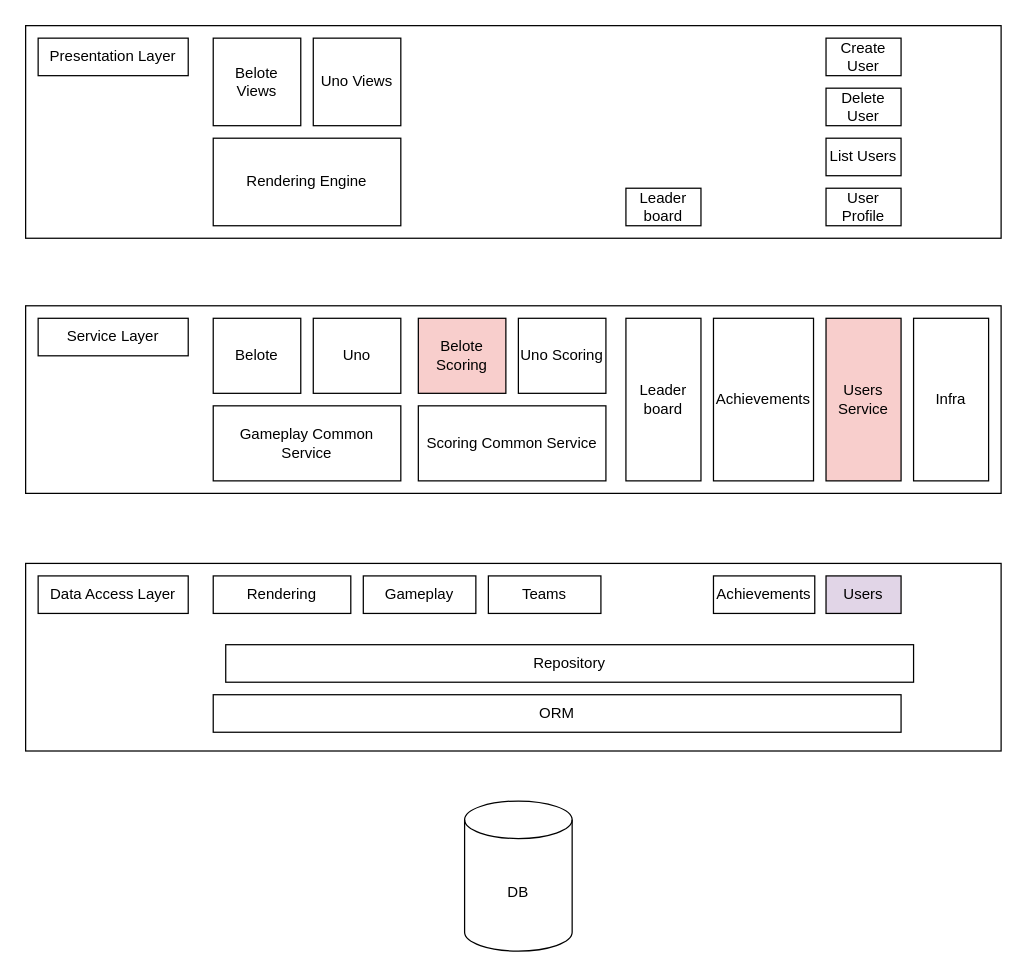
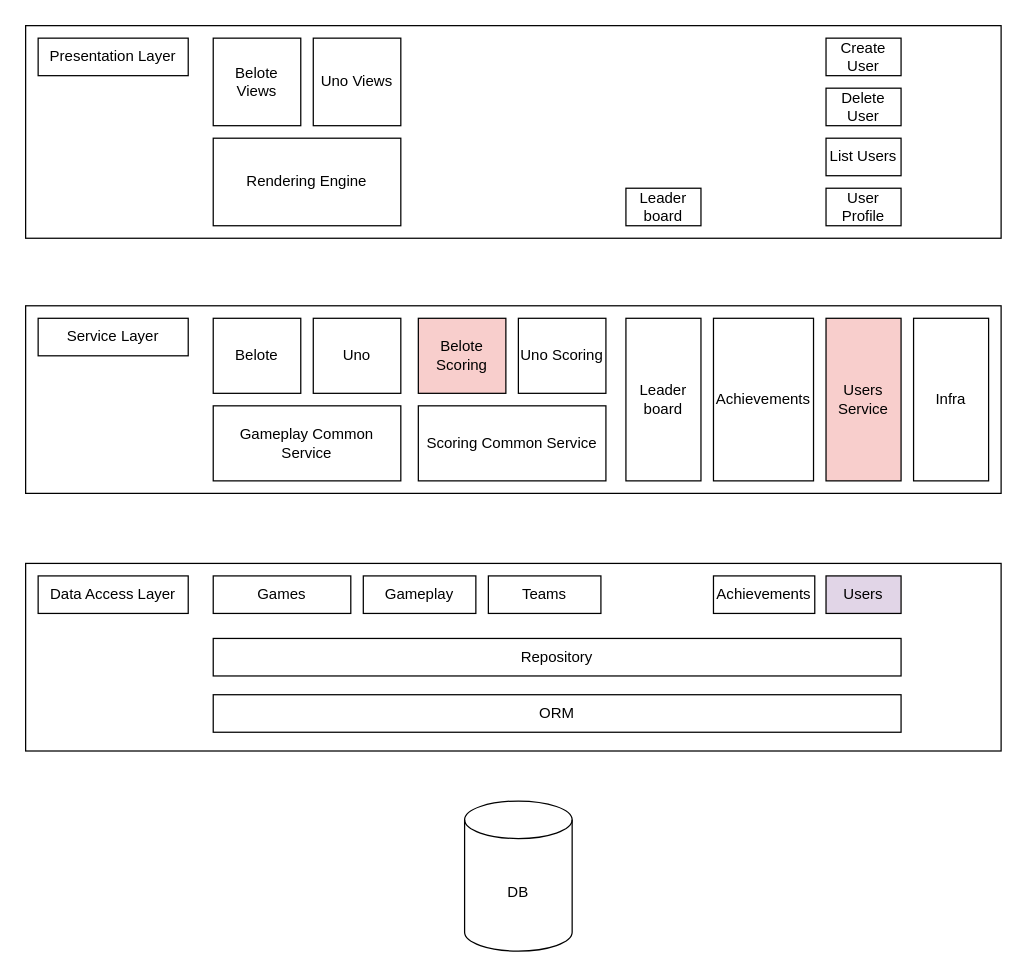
(282, 594) -> (282, 594)
(569, 663) -> (557, 657)
